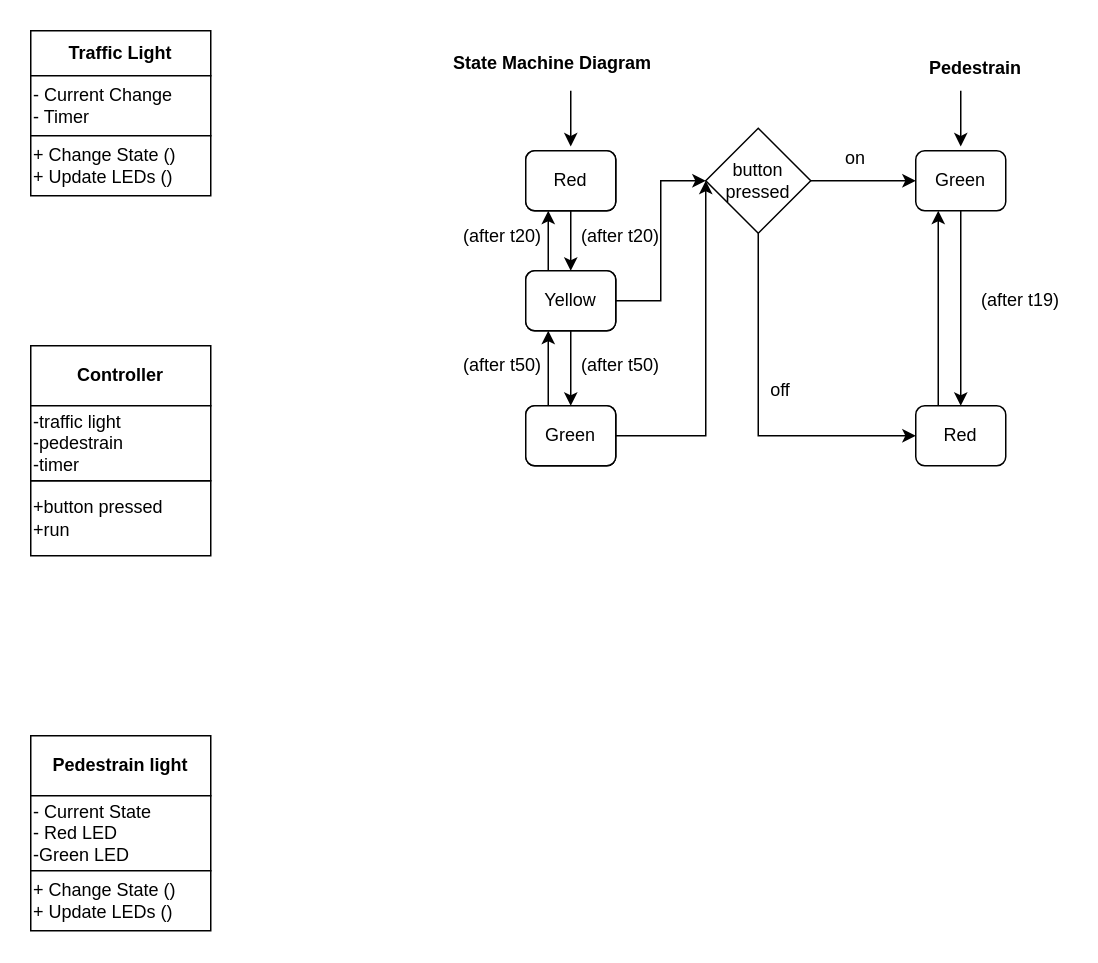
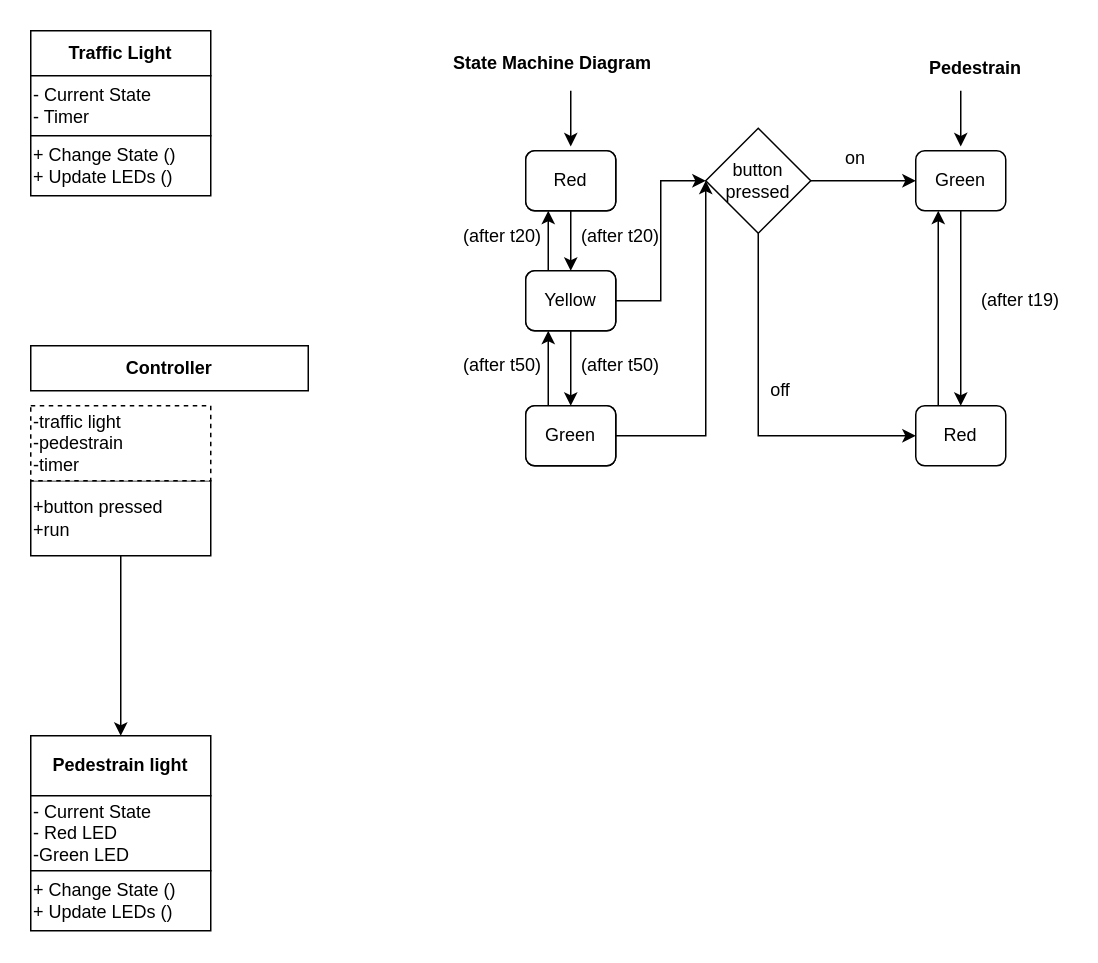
(110, 106) -> (105, 106)
(121, 376) -> (170, 368)
(121, 443) -> (121, 443)
none -> (121, 641)
